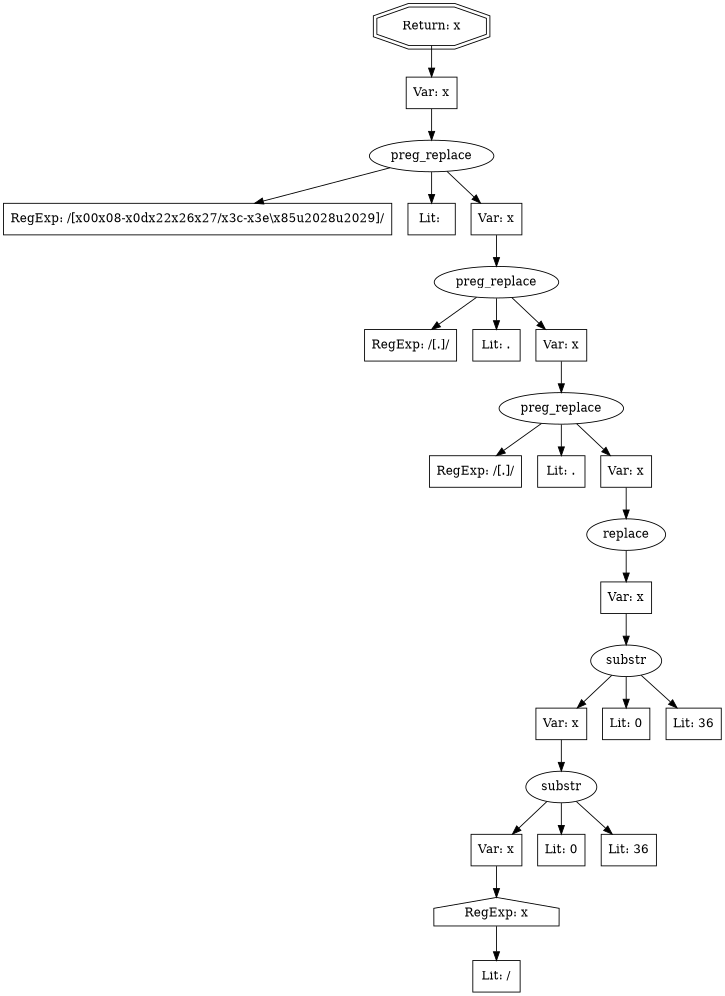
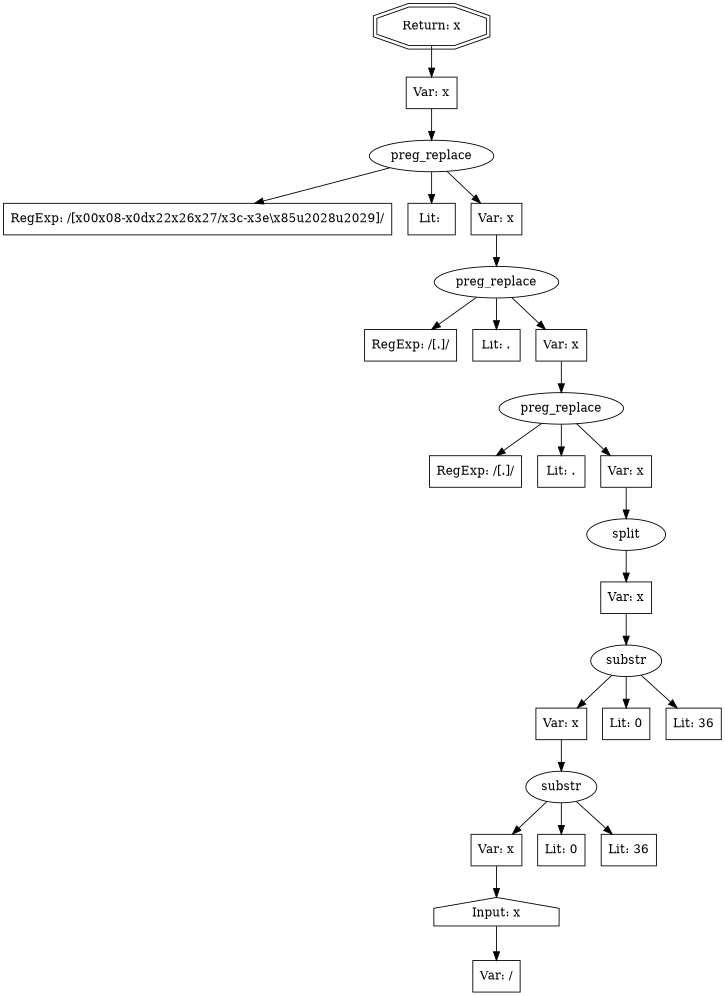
(626, 535) -> (626, 535)
(496, 913) -> (496, 913)
(496, 976) -> (496, 976)
